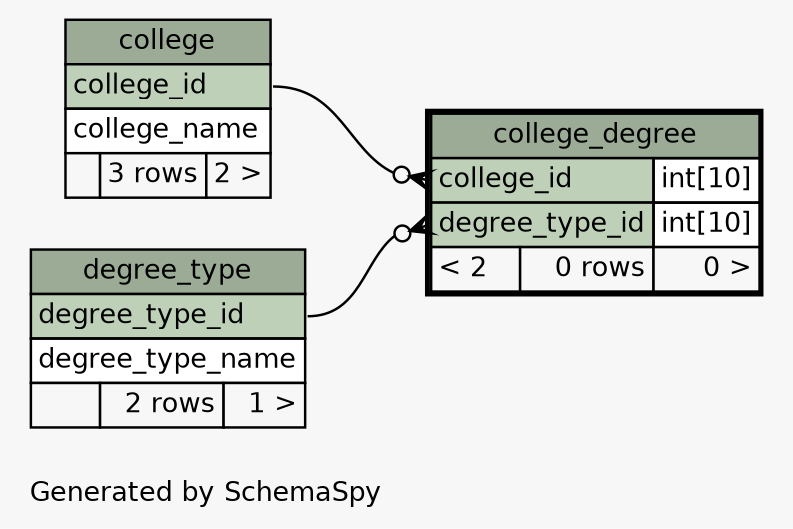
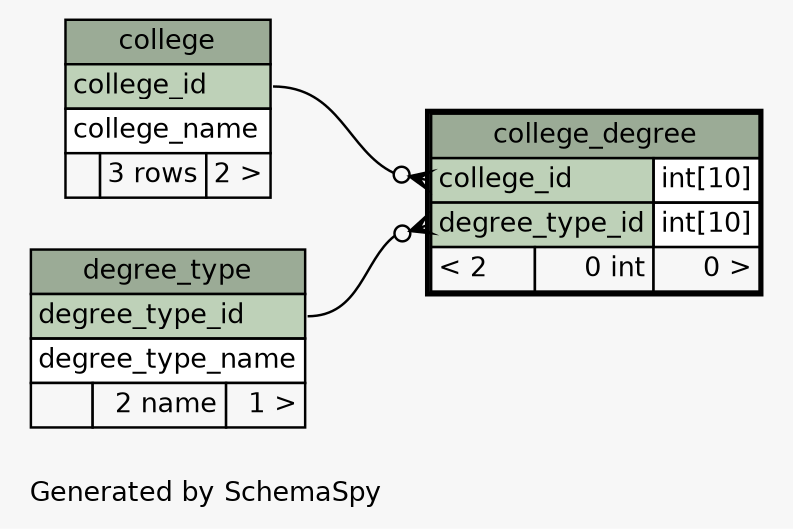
(600, 268) -> (615, 268)
(170, 404) -> (167, 404)
